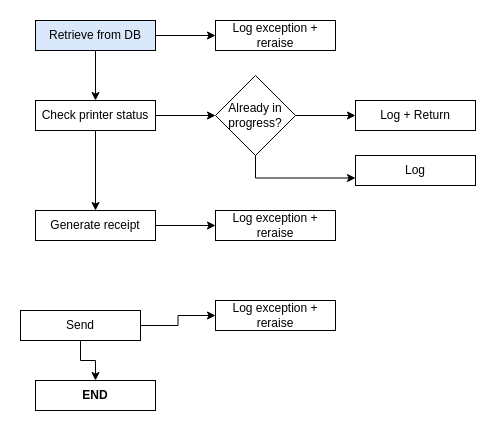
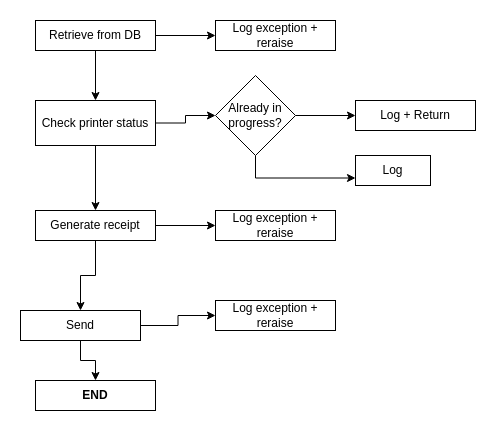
(96, 36) -> (96, 36)
(96, 116) -> (96, 123)
(416, 171) -> (393, 171)
none -> (92, 276)
